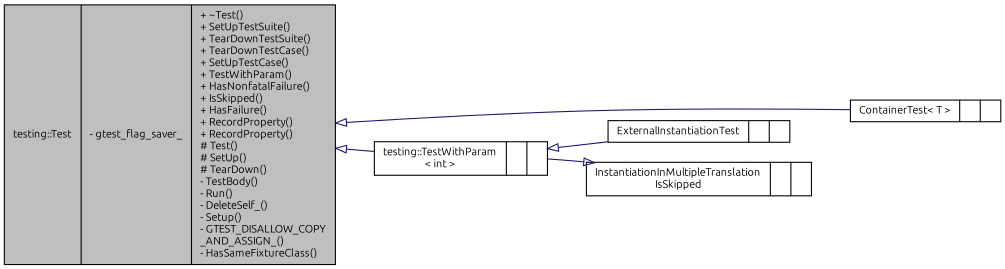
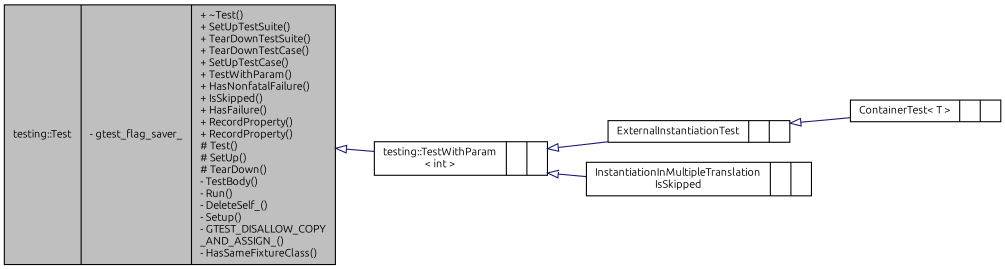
(598, 111) -> (826, 120)
(565, 160) -> (572, 175)
